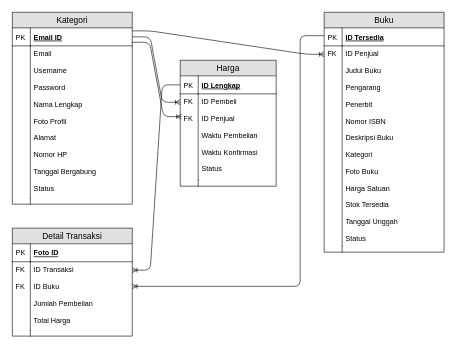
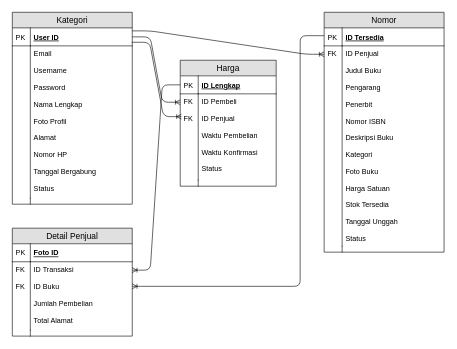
(384, 21) -> (384, 21)
(47, 37) -> (47, 37)
(72, 237) -> (72, 237)
(56, 270) -> (56, 270)
